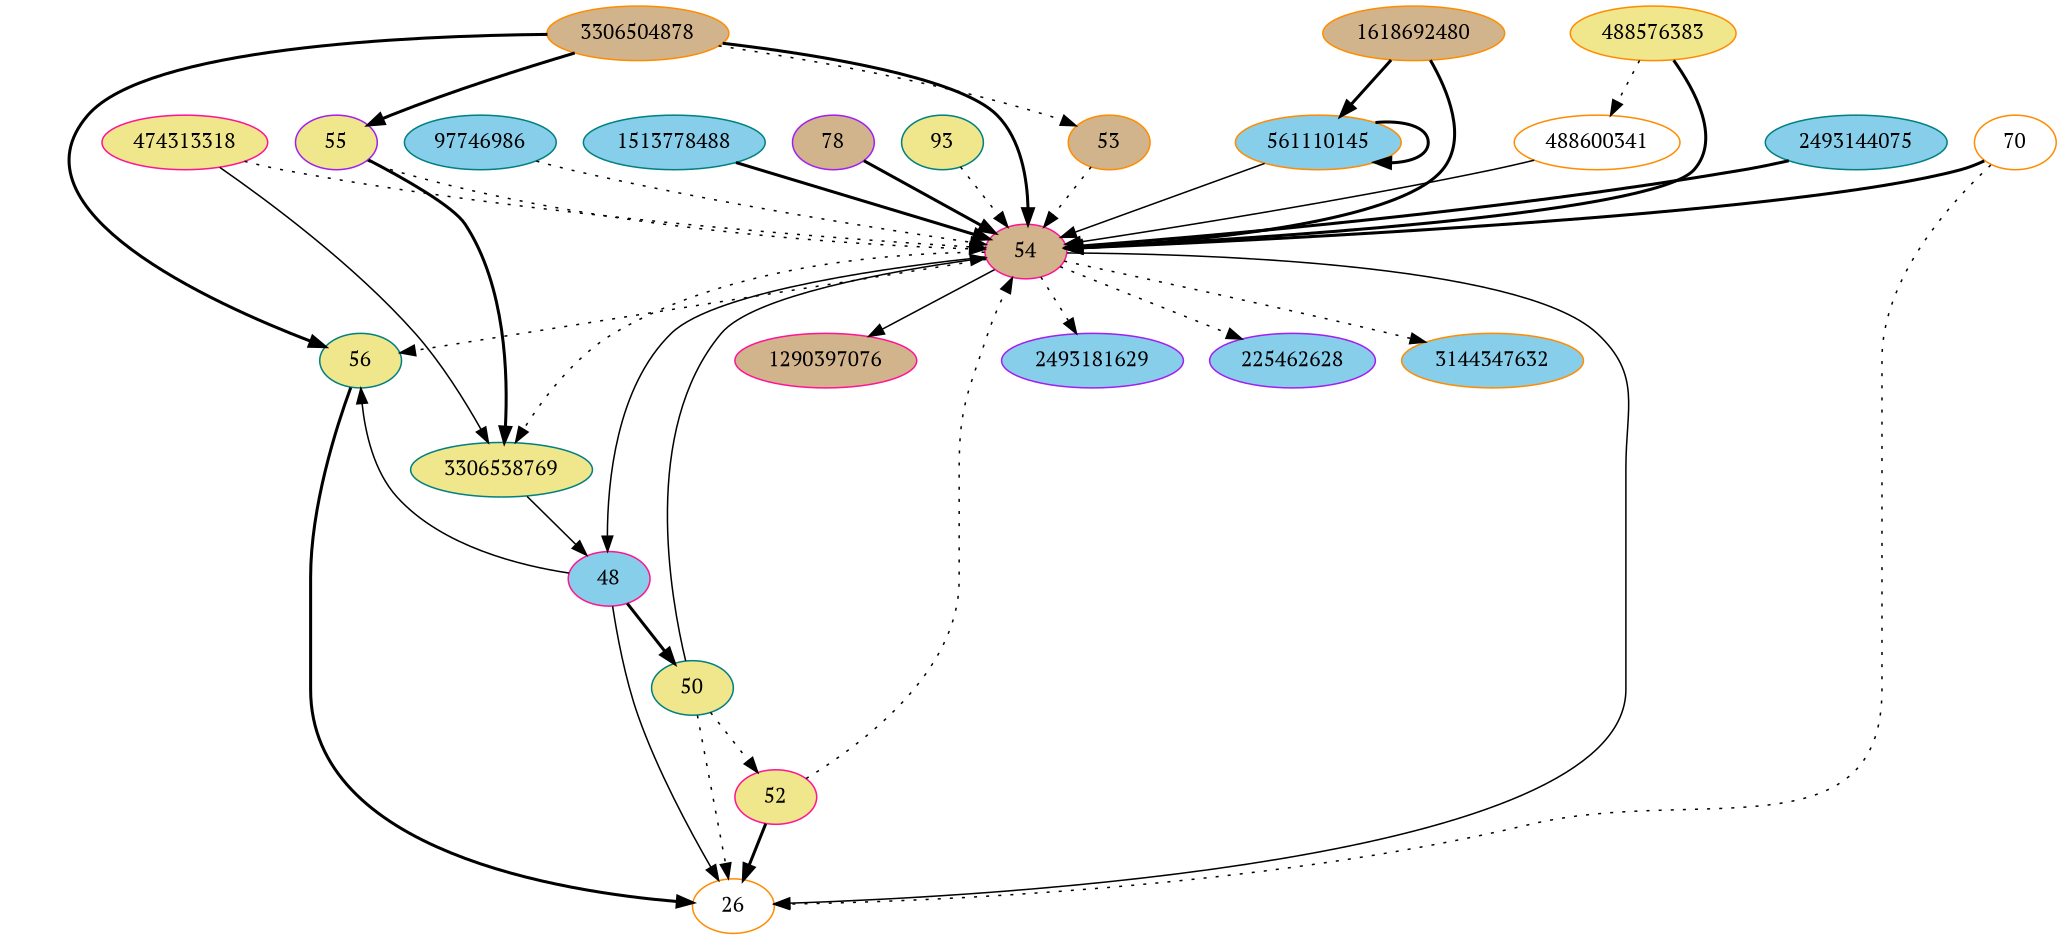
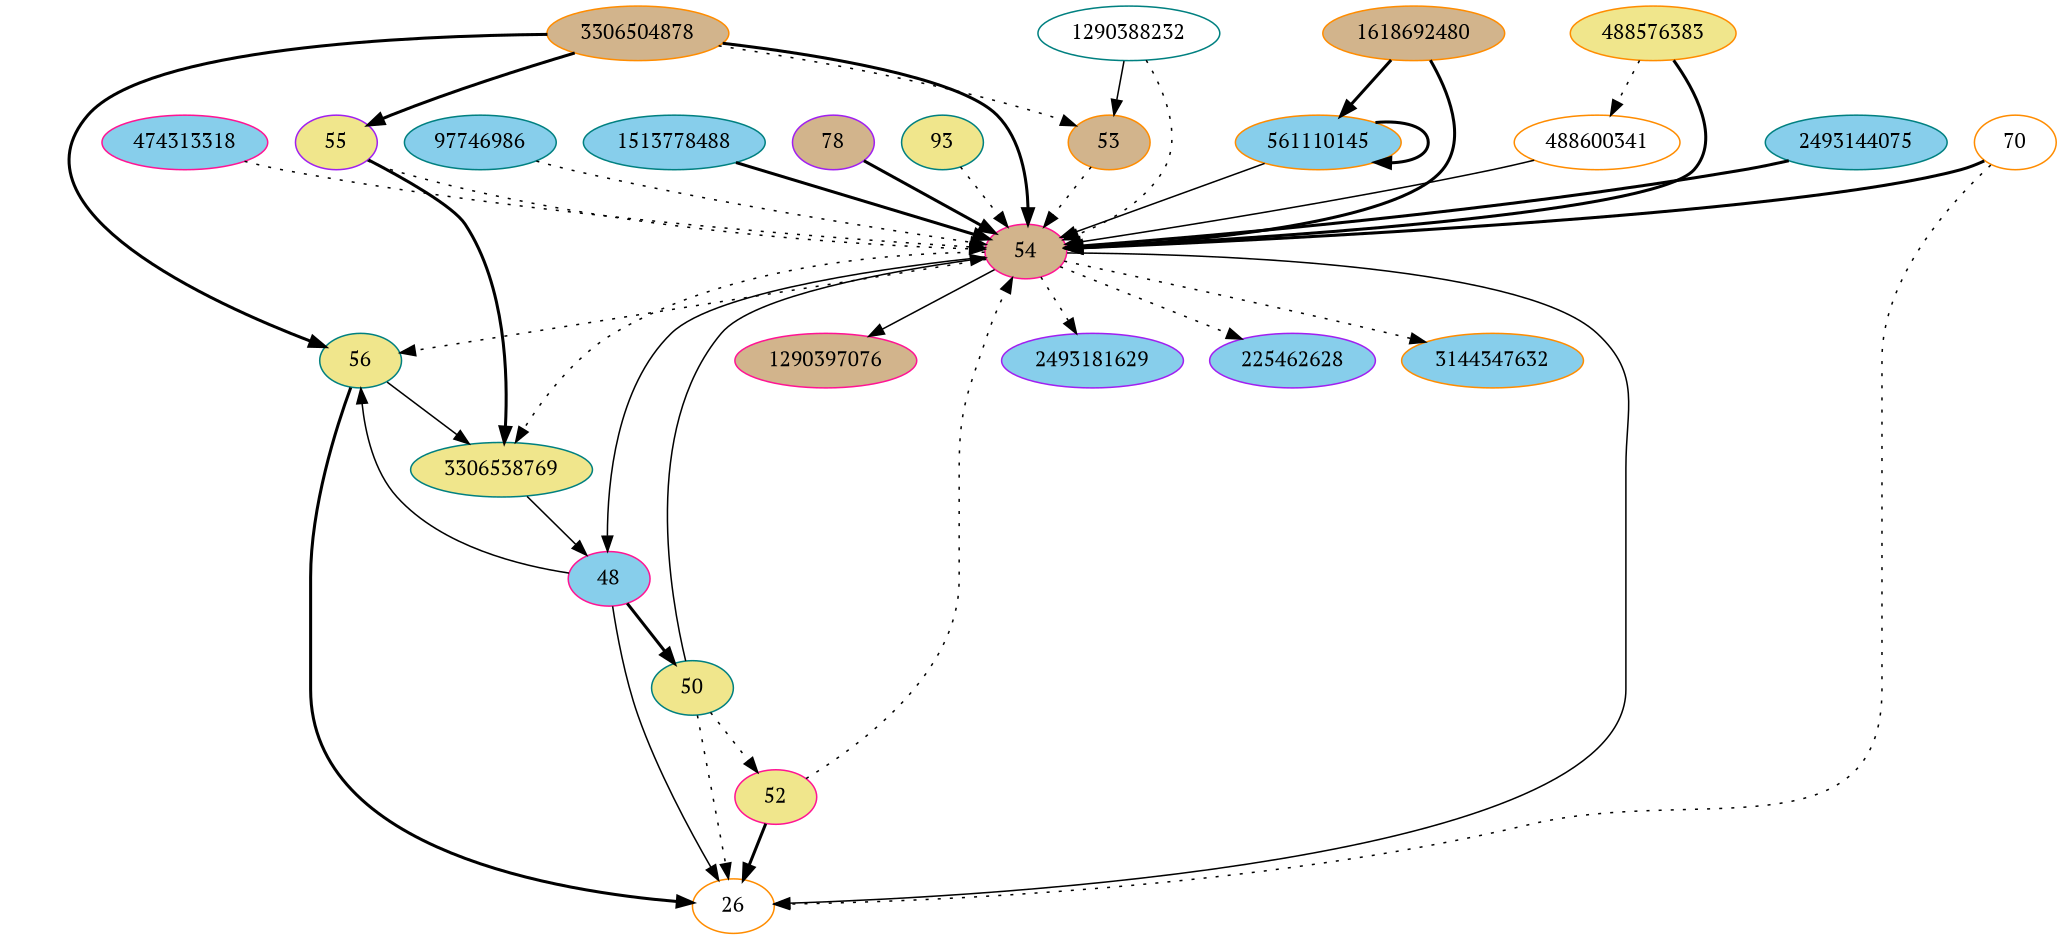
none -> (1129, 33)
(185, 142) -> (185, 142)
(366, 283) -> (422, 408)
